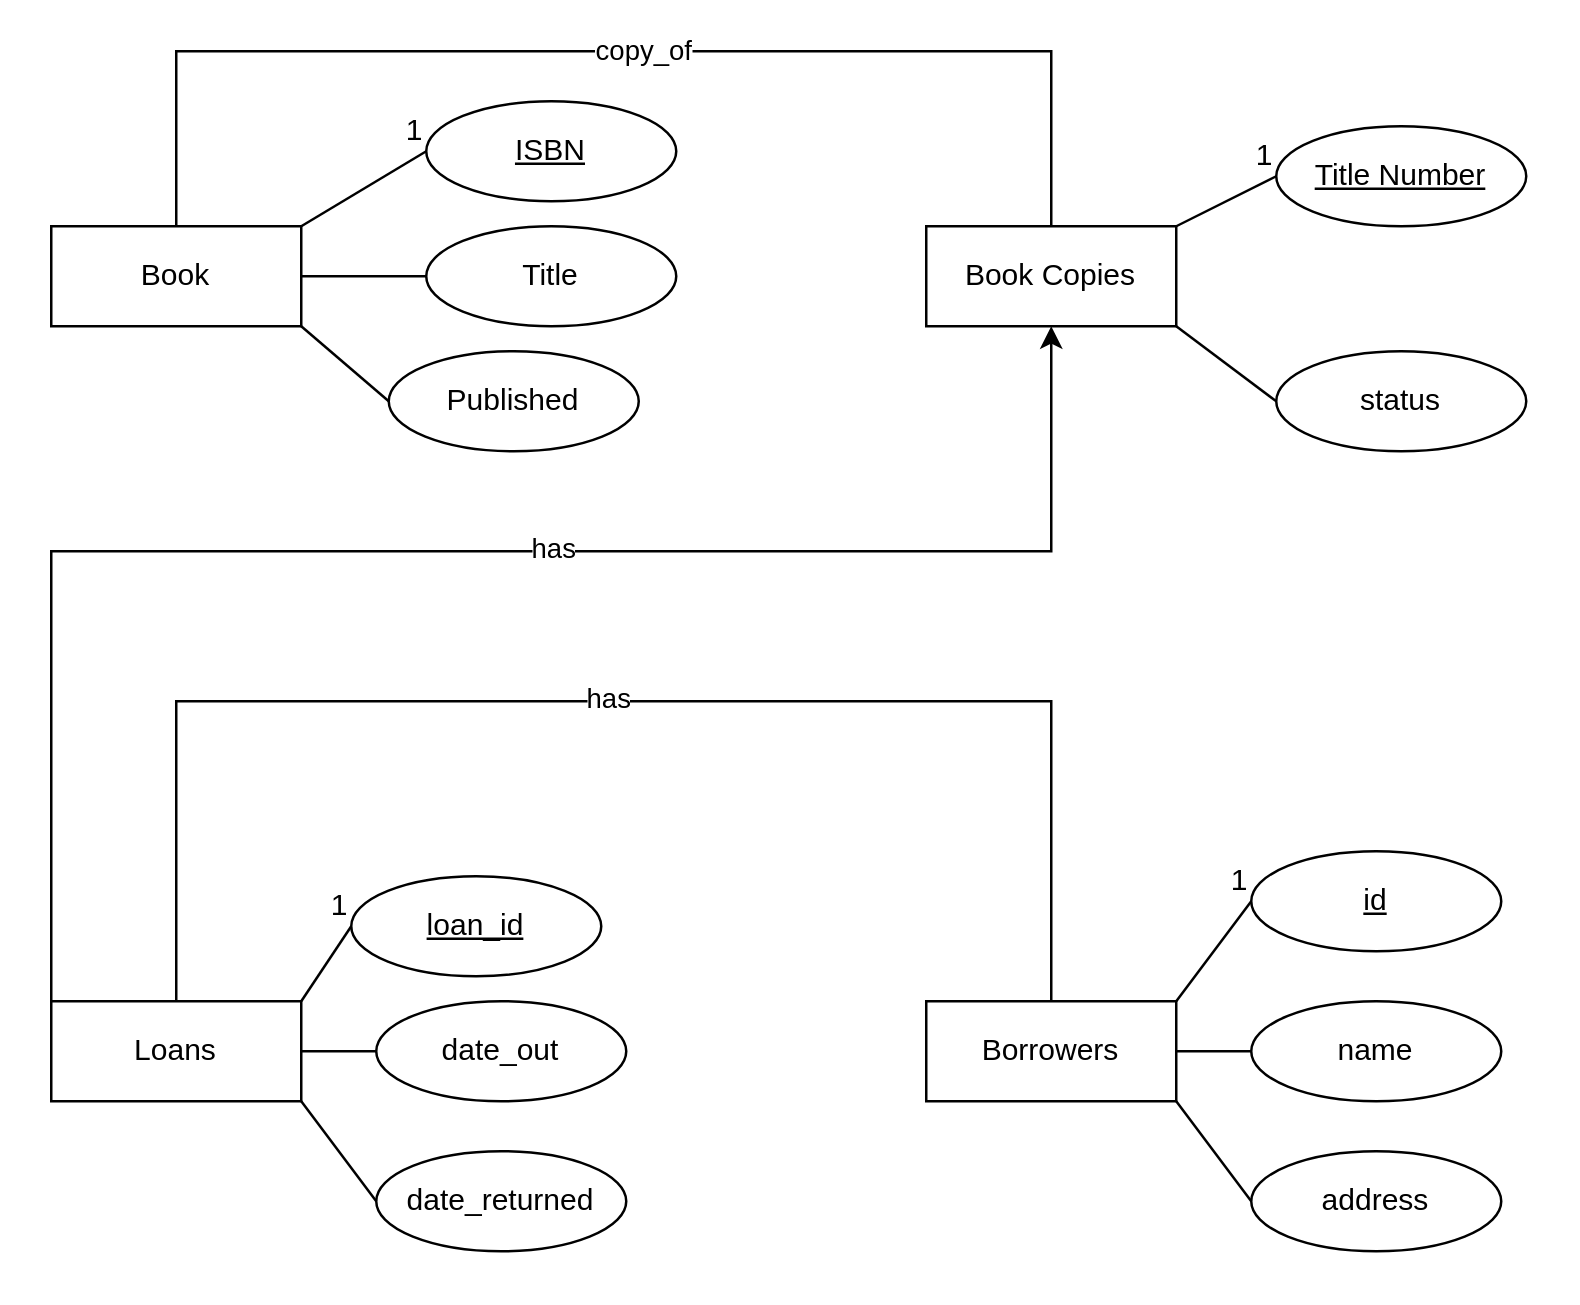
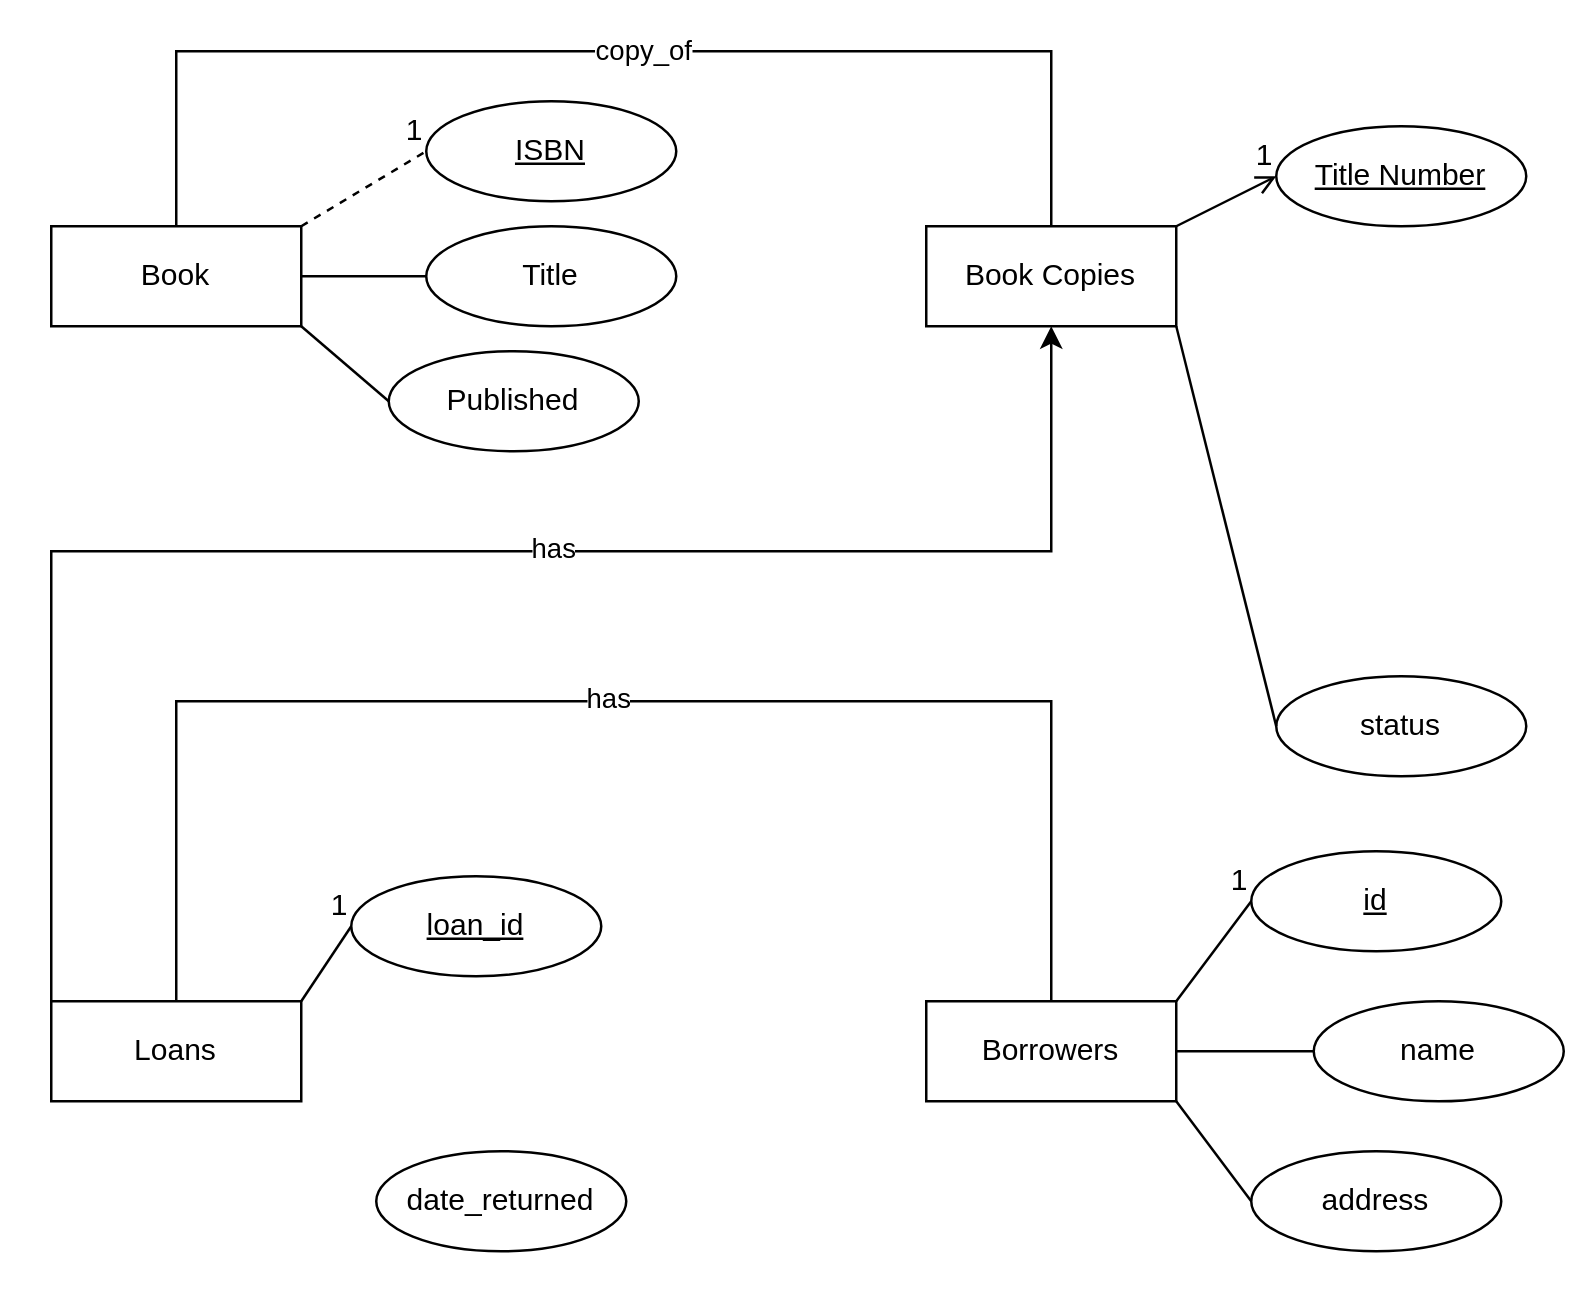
(1269, 180) -> (1268, 181)
(366, 187) -> (366, 187)
(1401, 401) -> (1401, 726)
(338, 1051) -> none
(501, 1051) -> none
(1376, 1051) -> (1439, 1051)
(338, 1151) -> none
